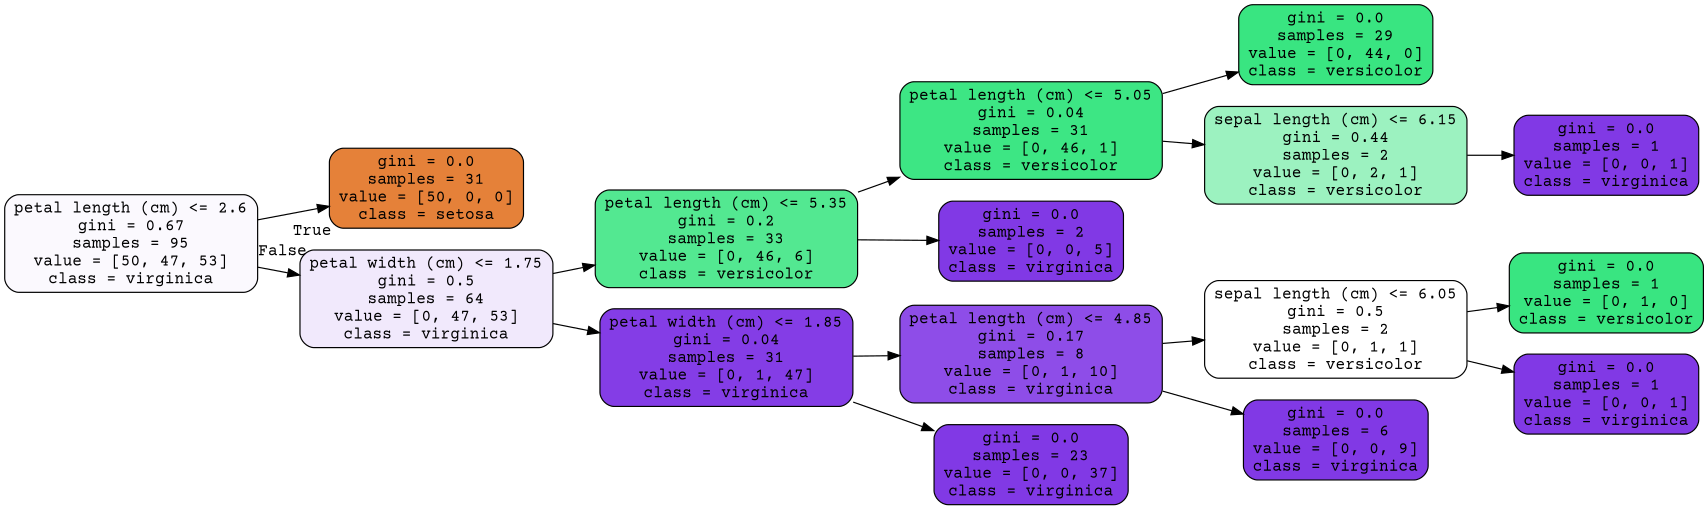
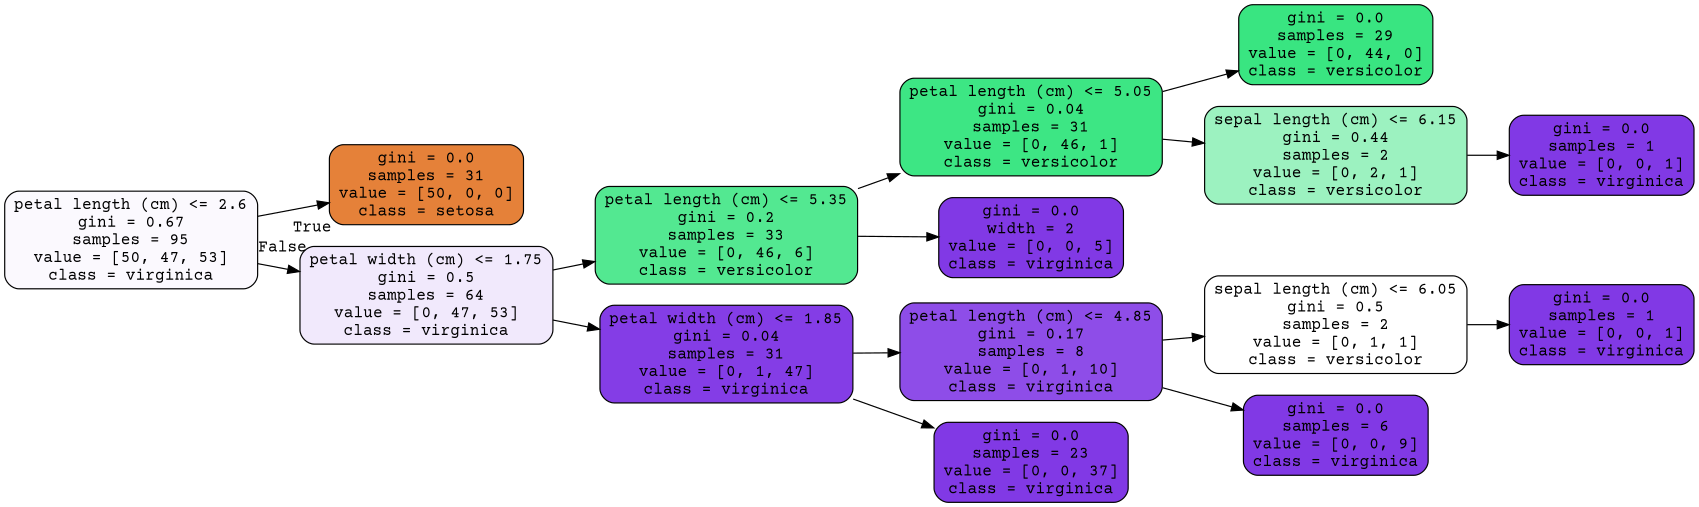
(1031, 241) -> (1031, 238)
(1606, 293) -> none
